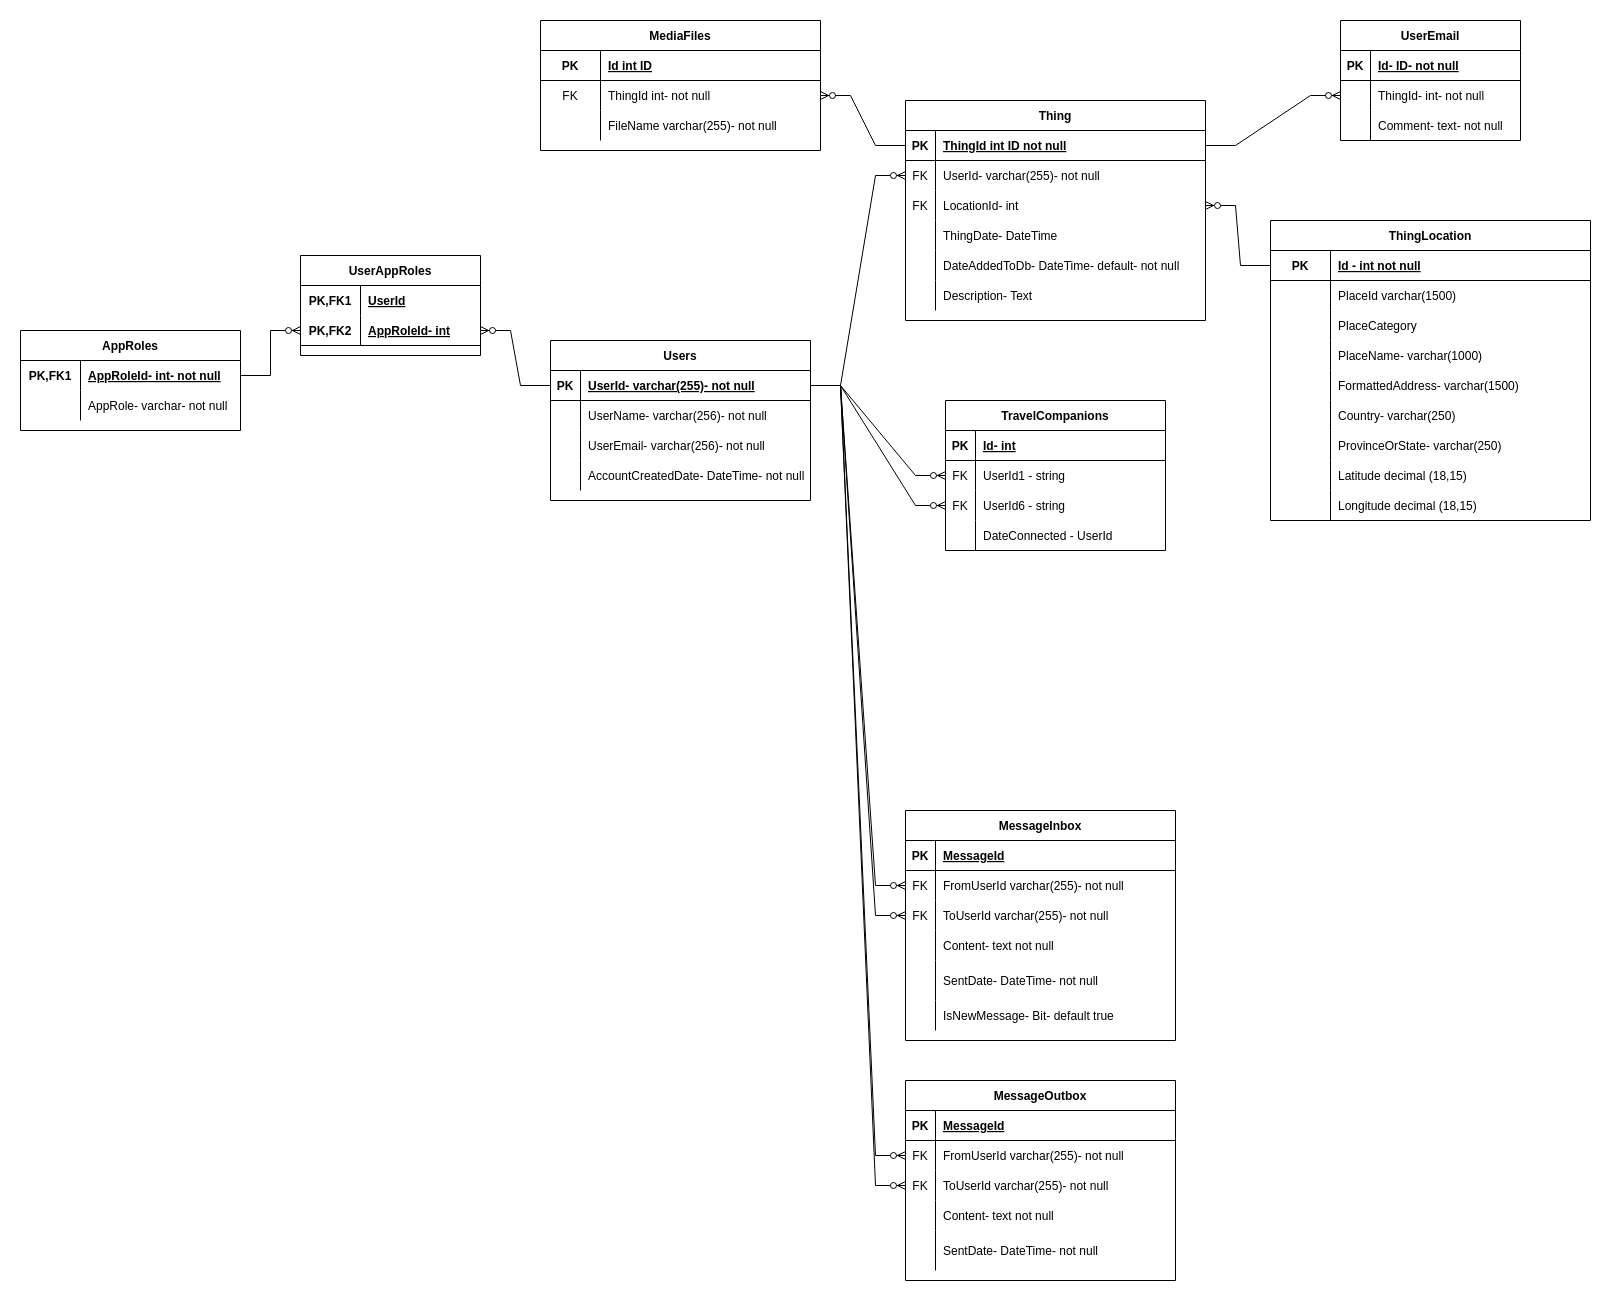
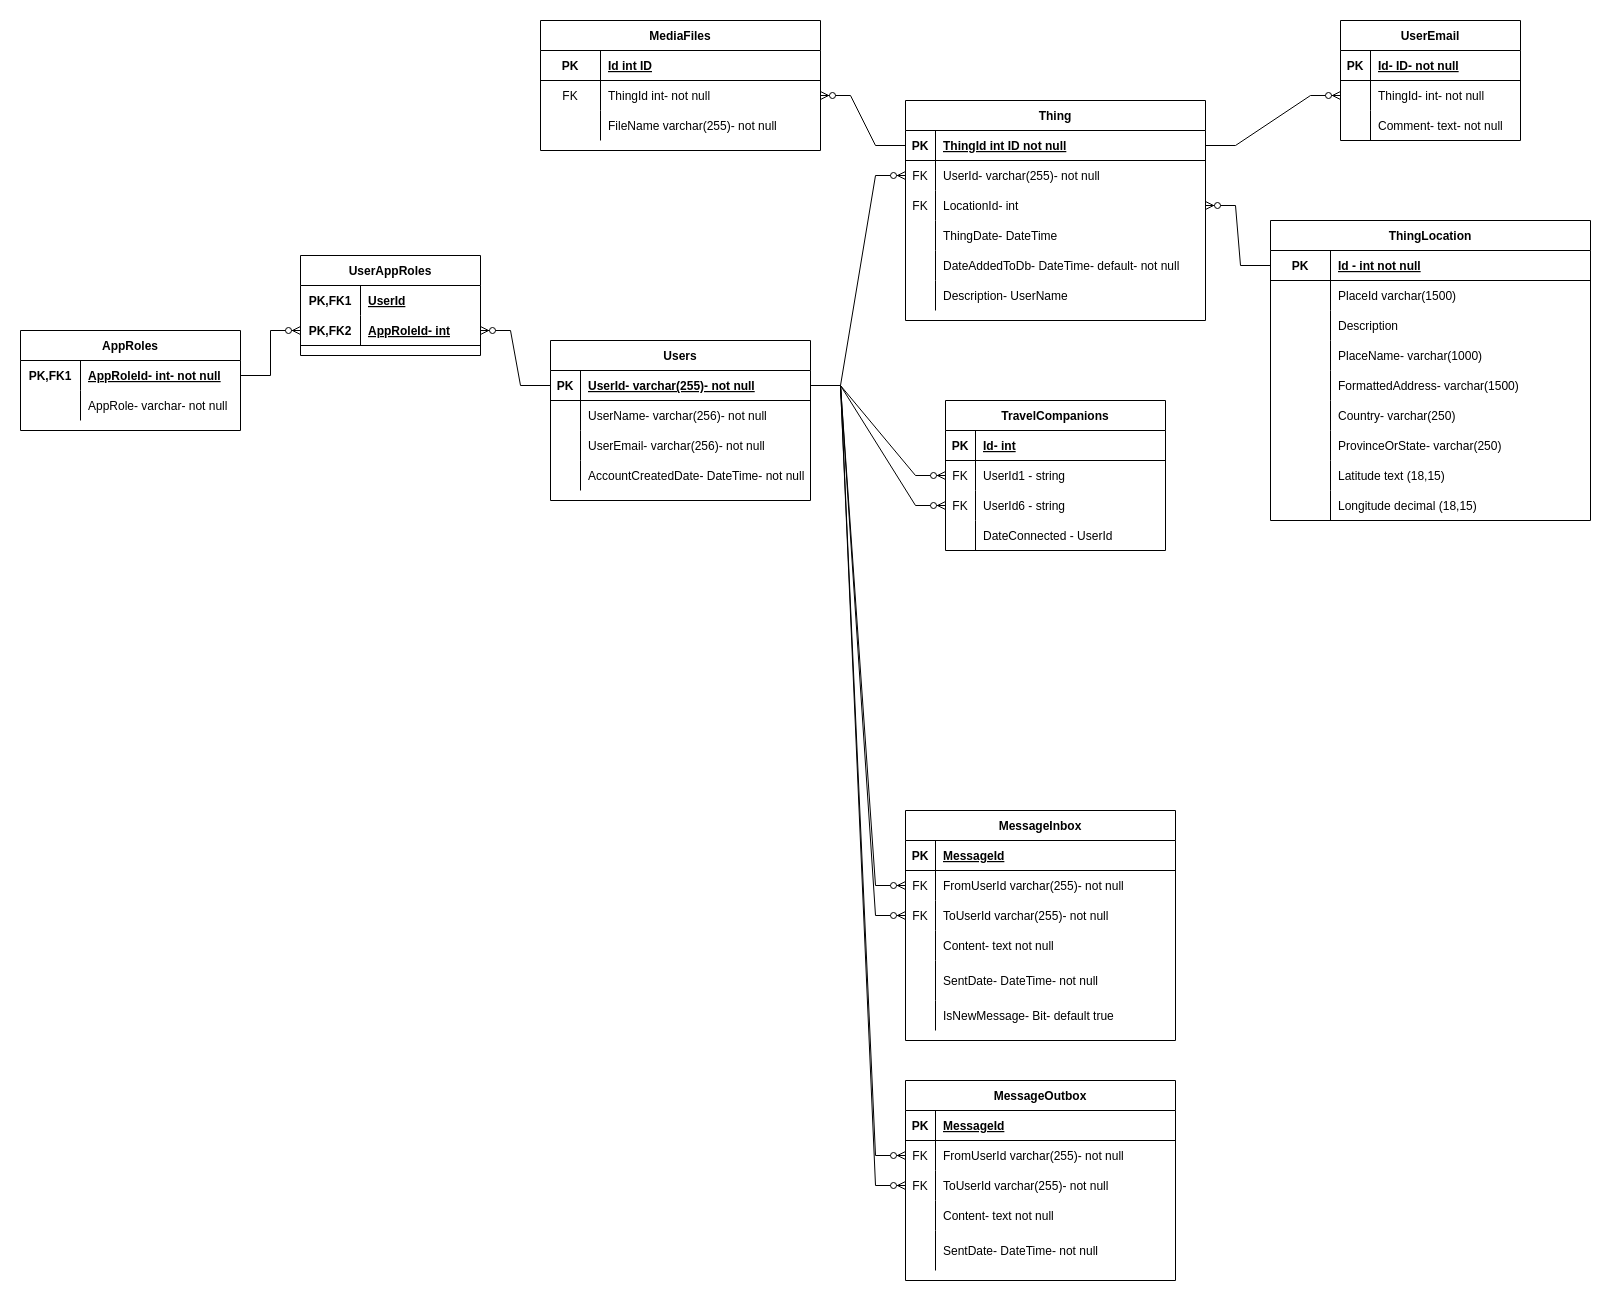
(995, 296) -> (1009, 296)
(1380, 326) -> (1372, 326)
(1409, 476) -> (1402, 476)
